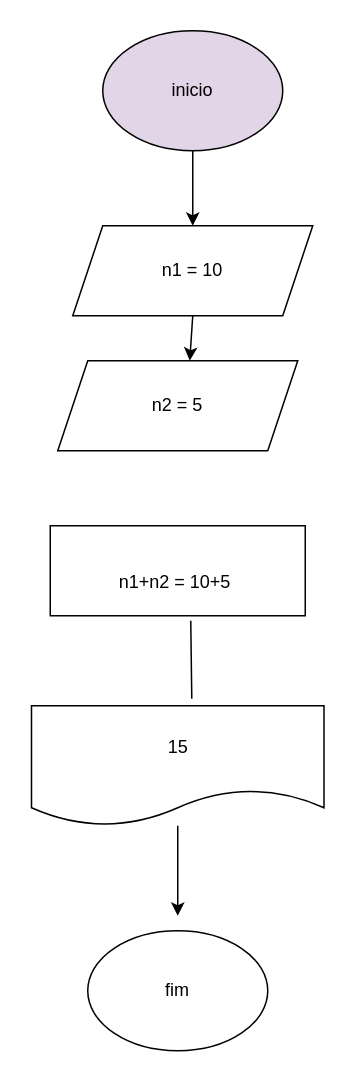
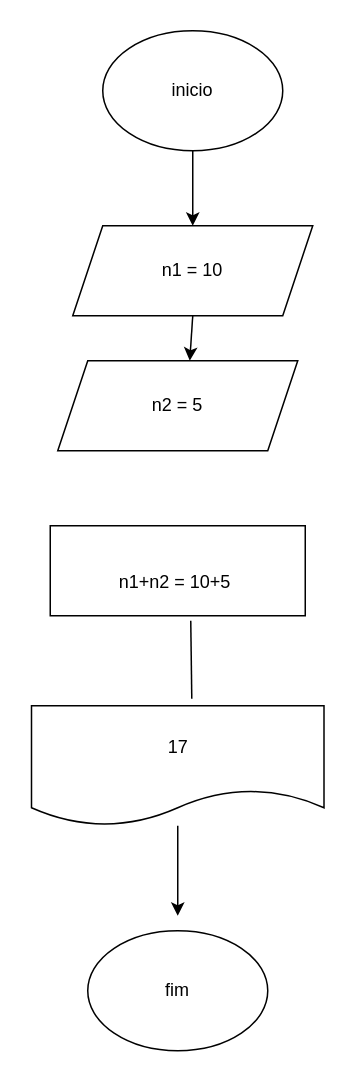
(193, 91) -> (193, 91)
(179, 748) -> (179, 748)
